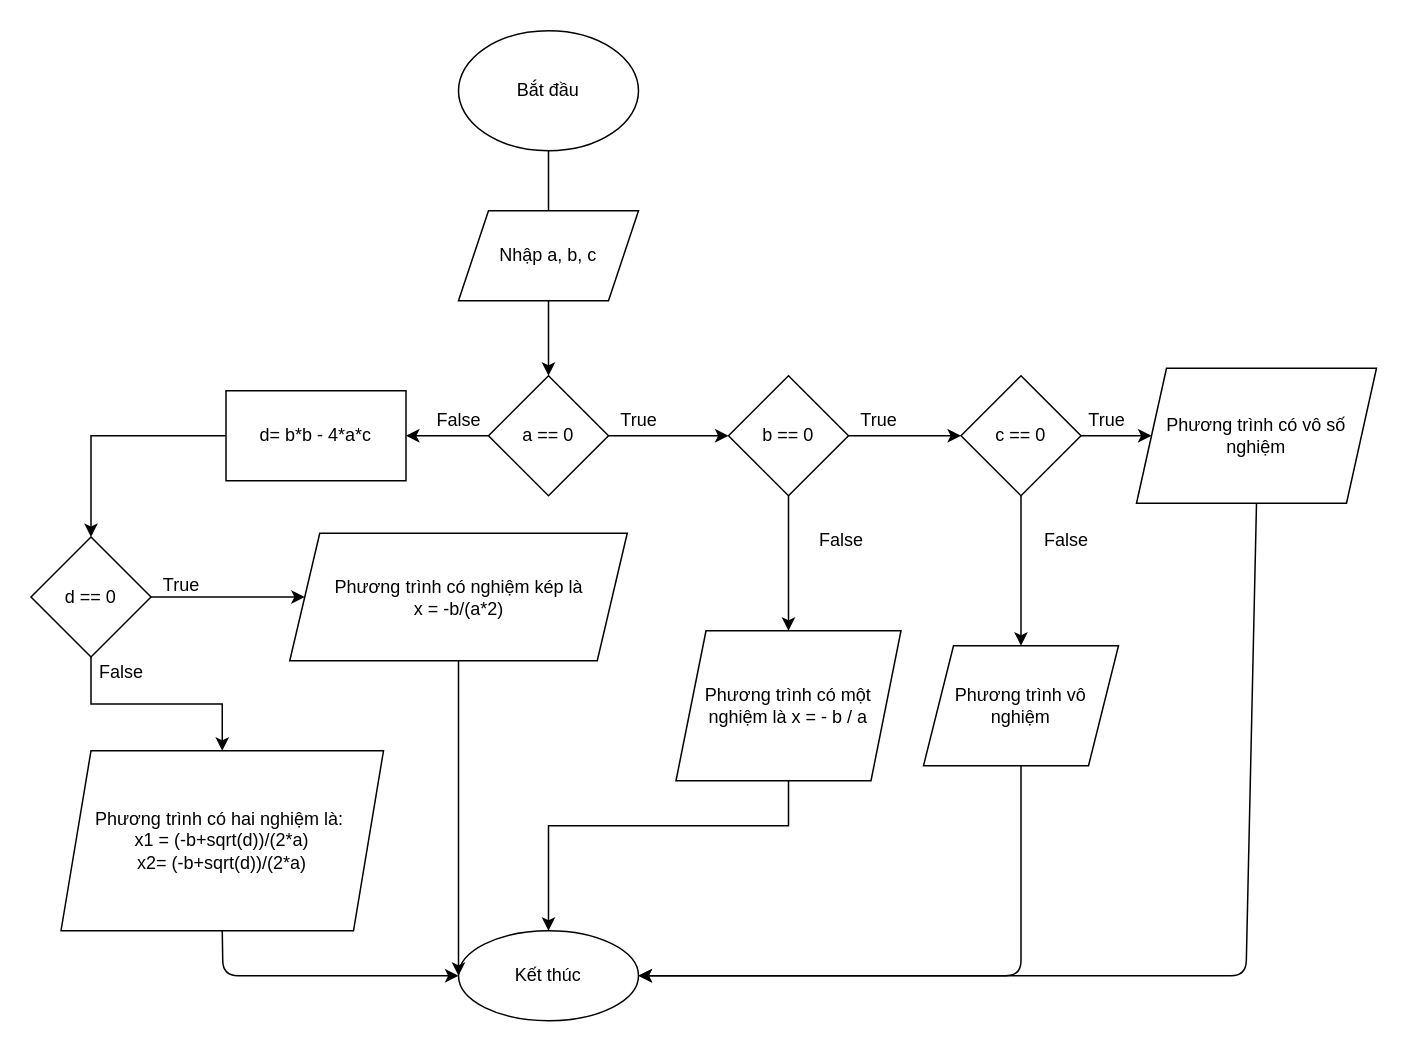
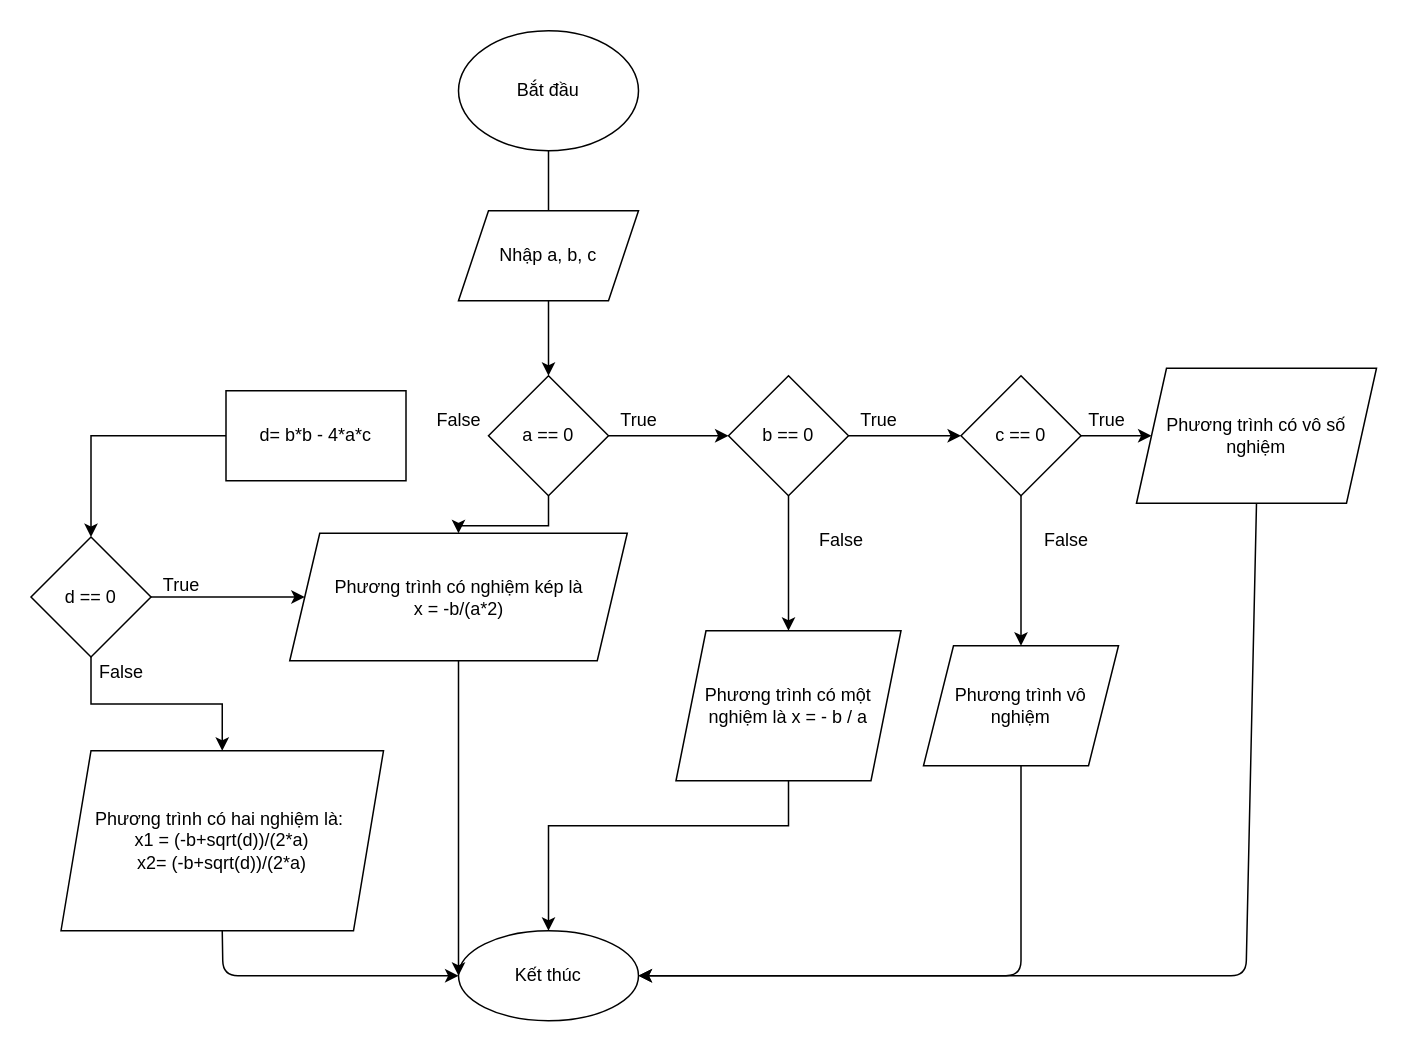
(452, 436) -> (517, 526)
